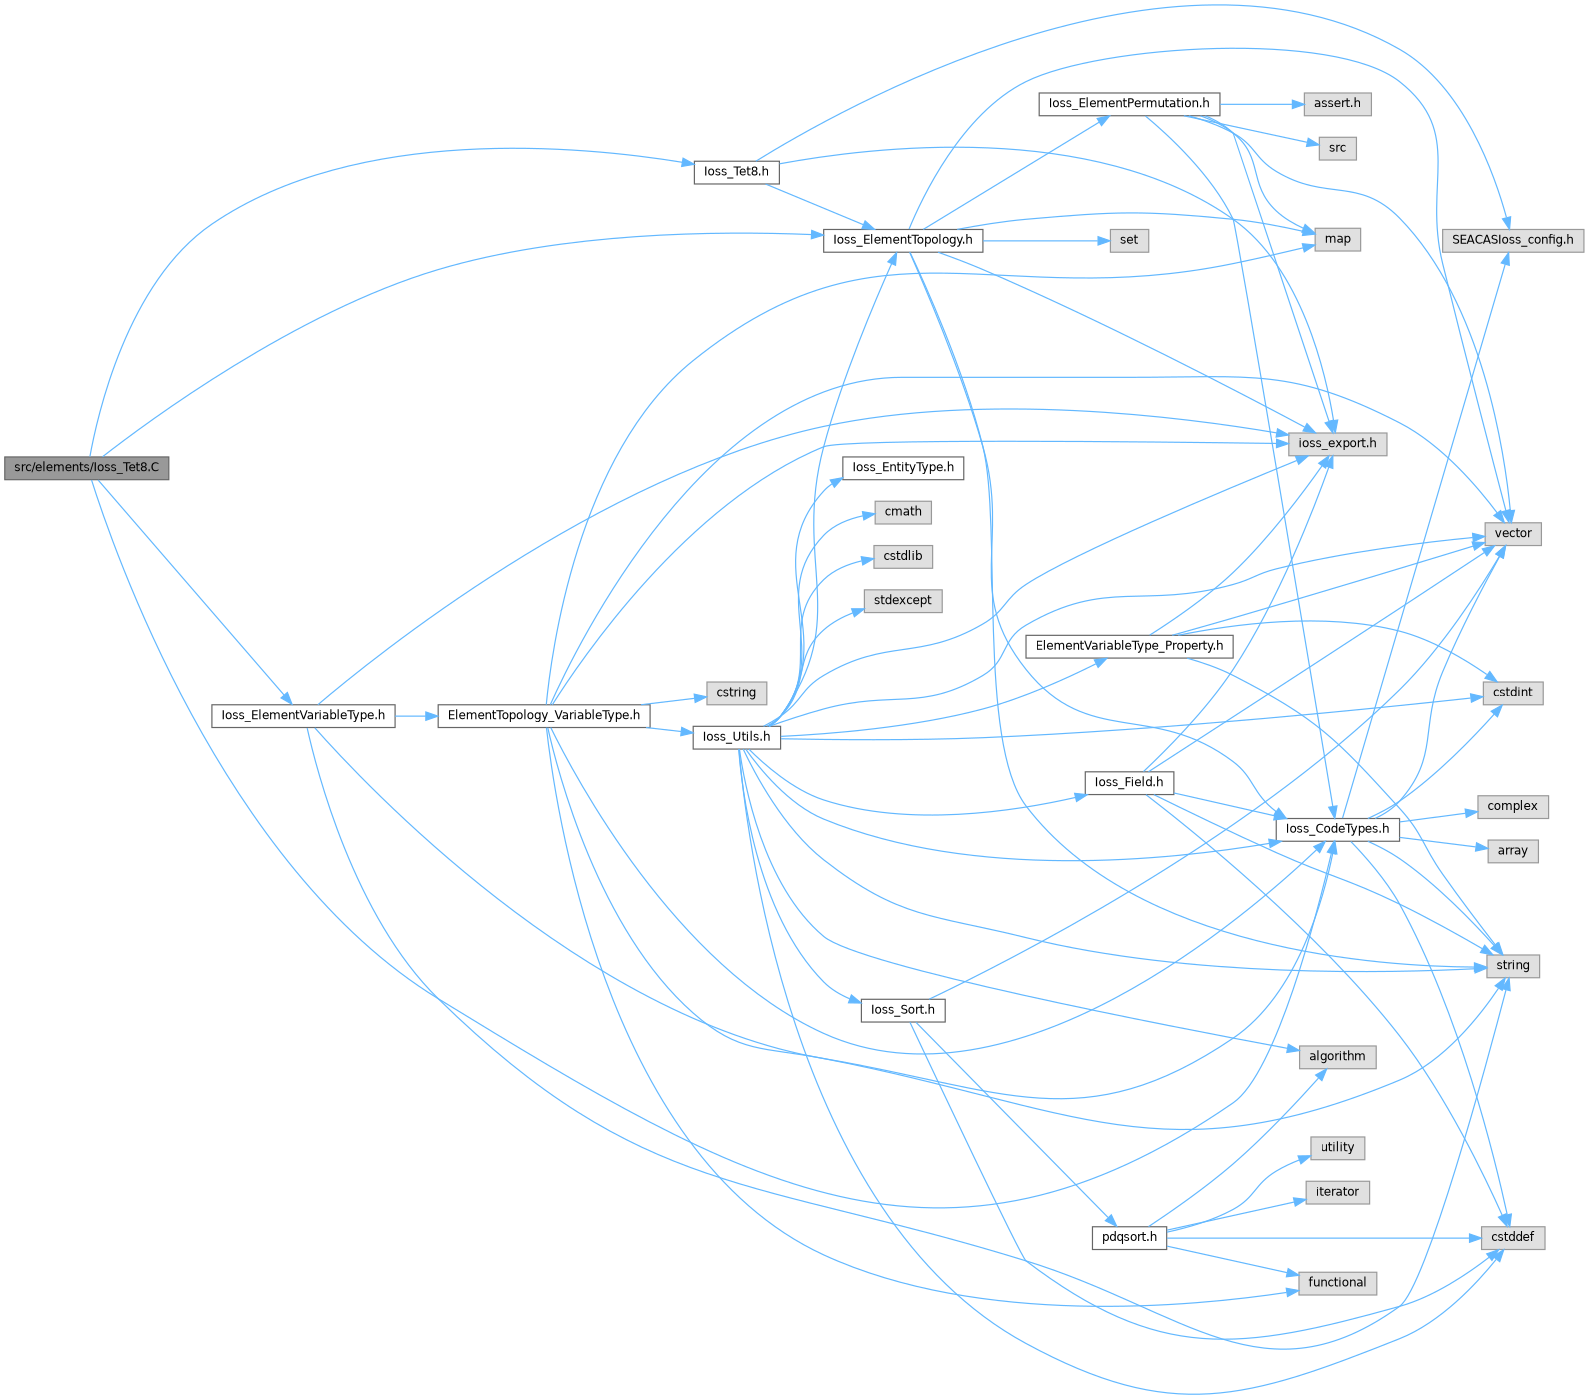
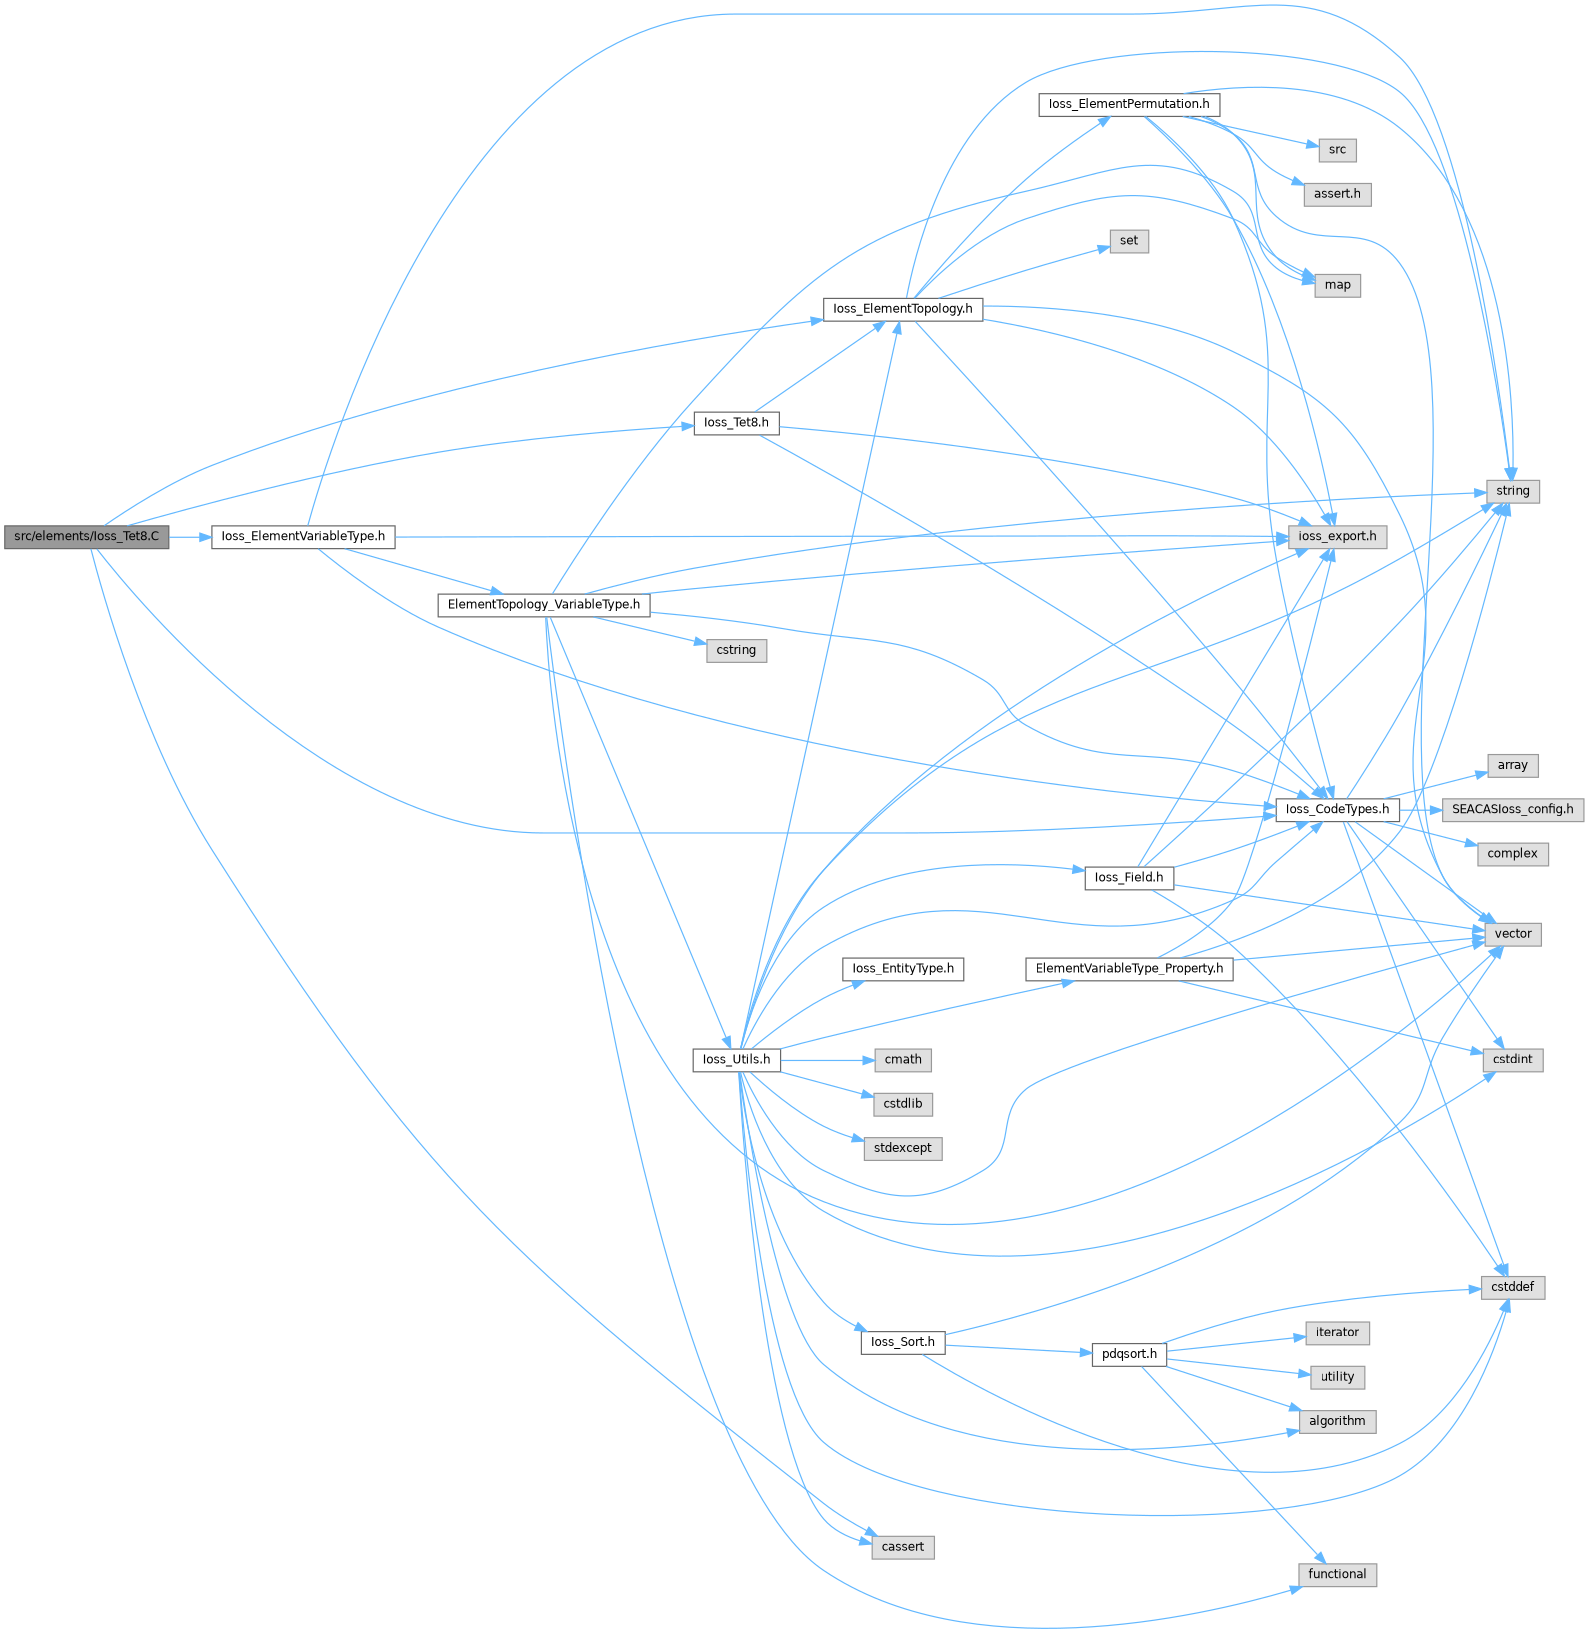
(1168, 9) -> (1045, 601)
none -> (1429, 158)
none -> (903, 1548)
